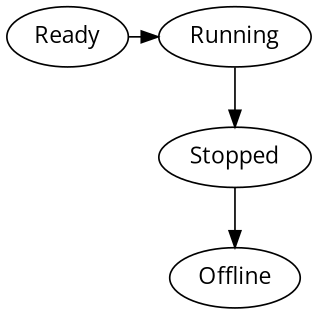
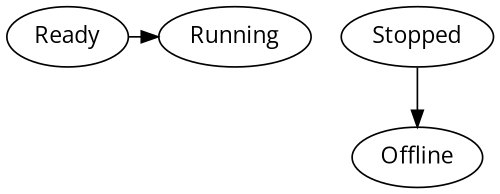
(235, 89) -> none
